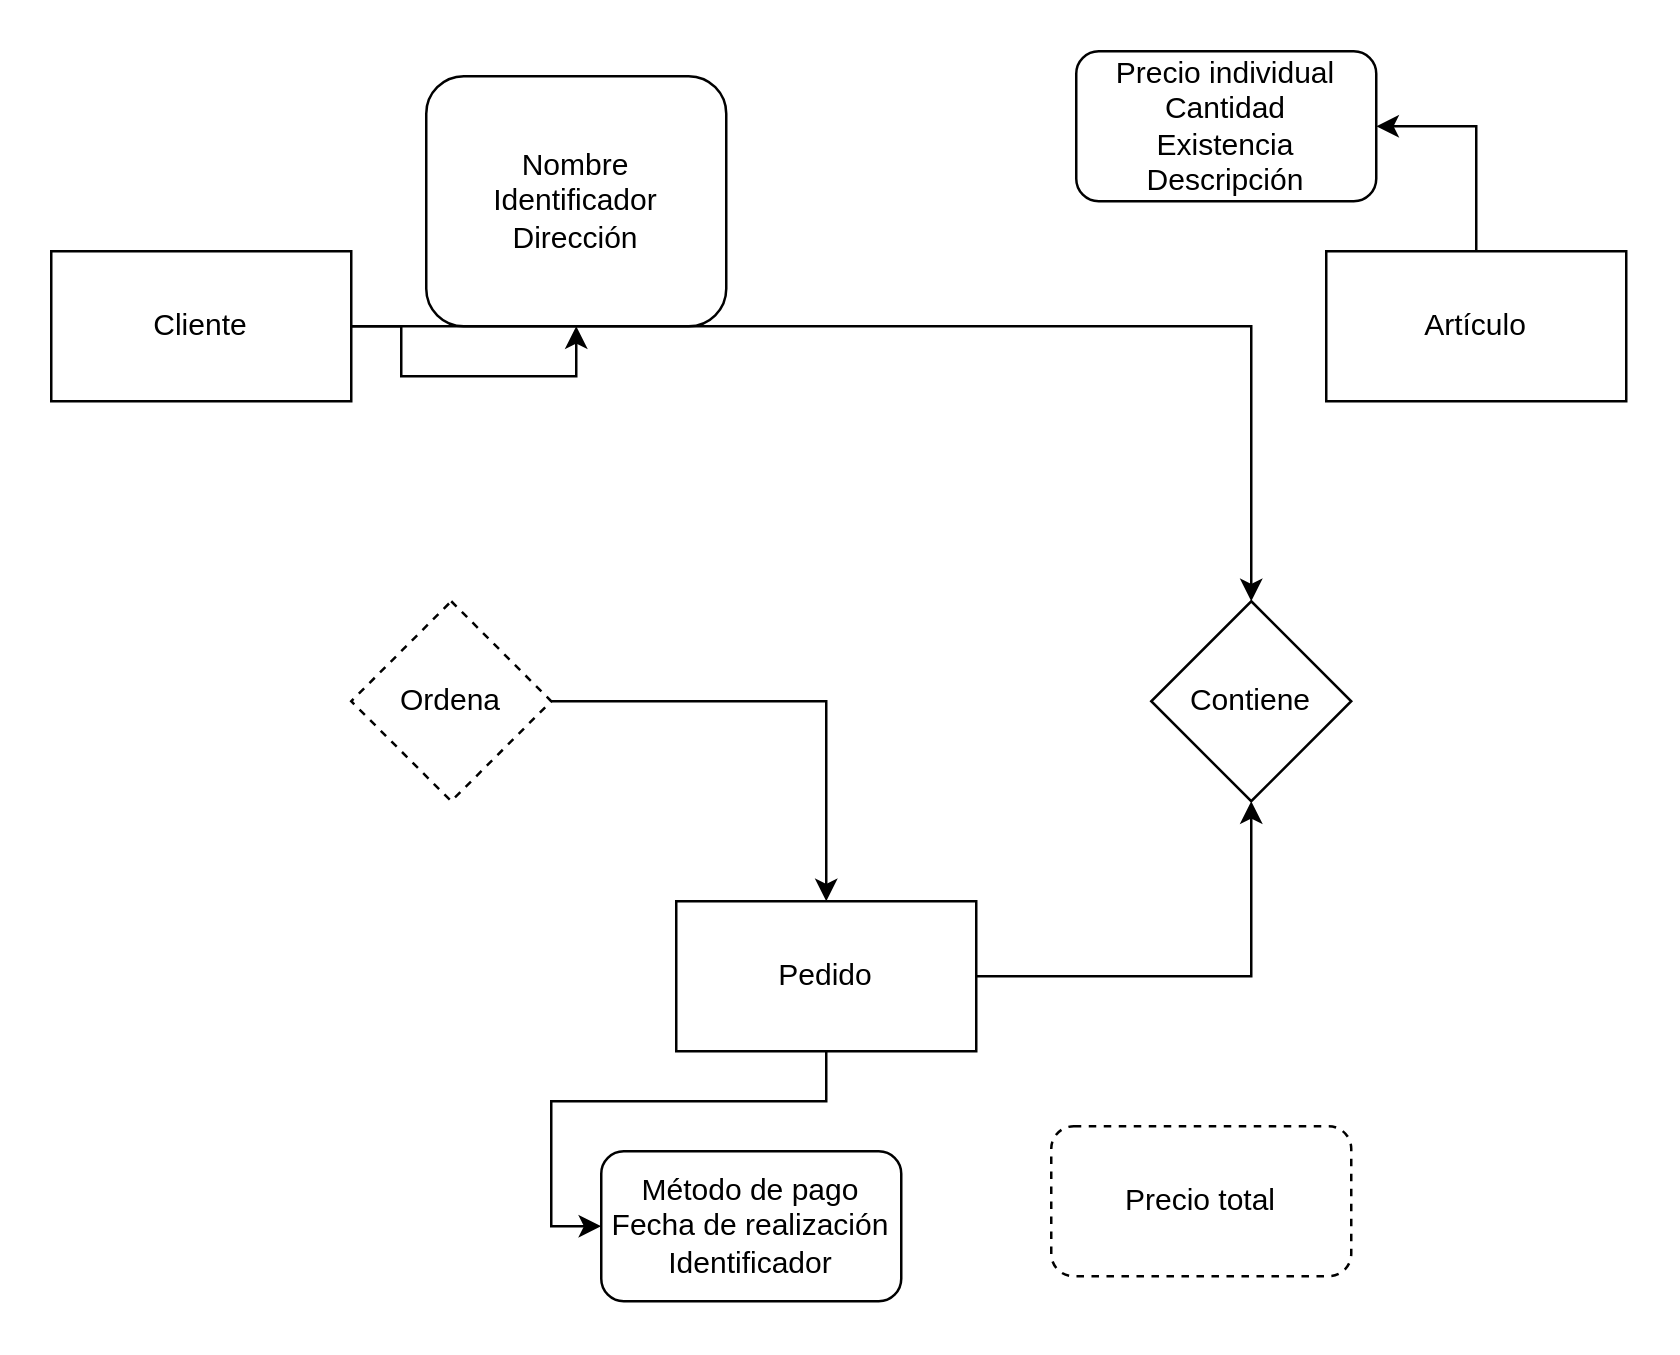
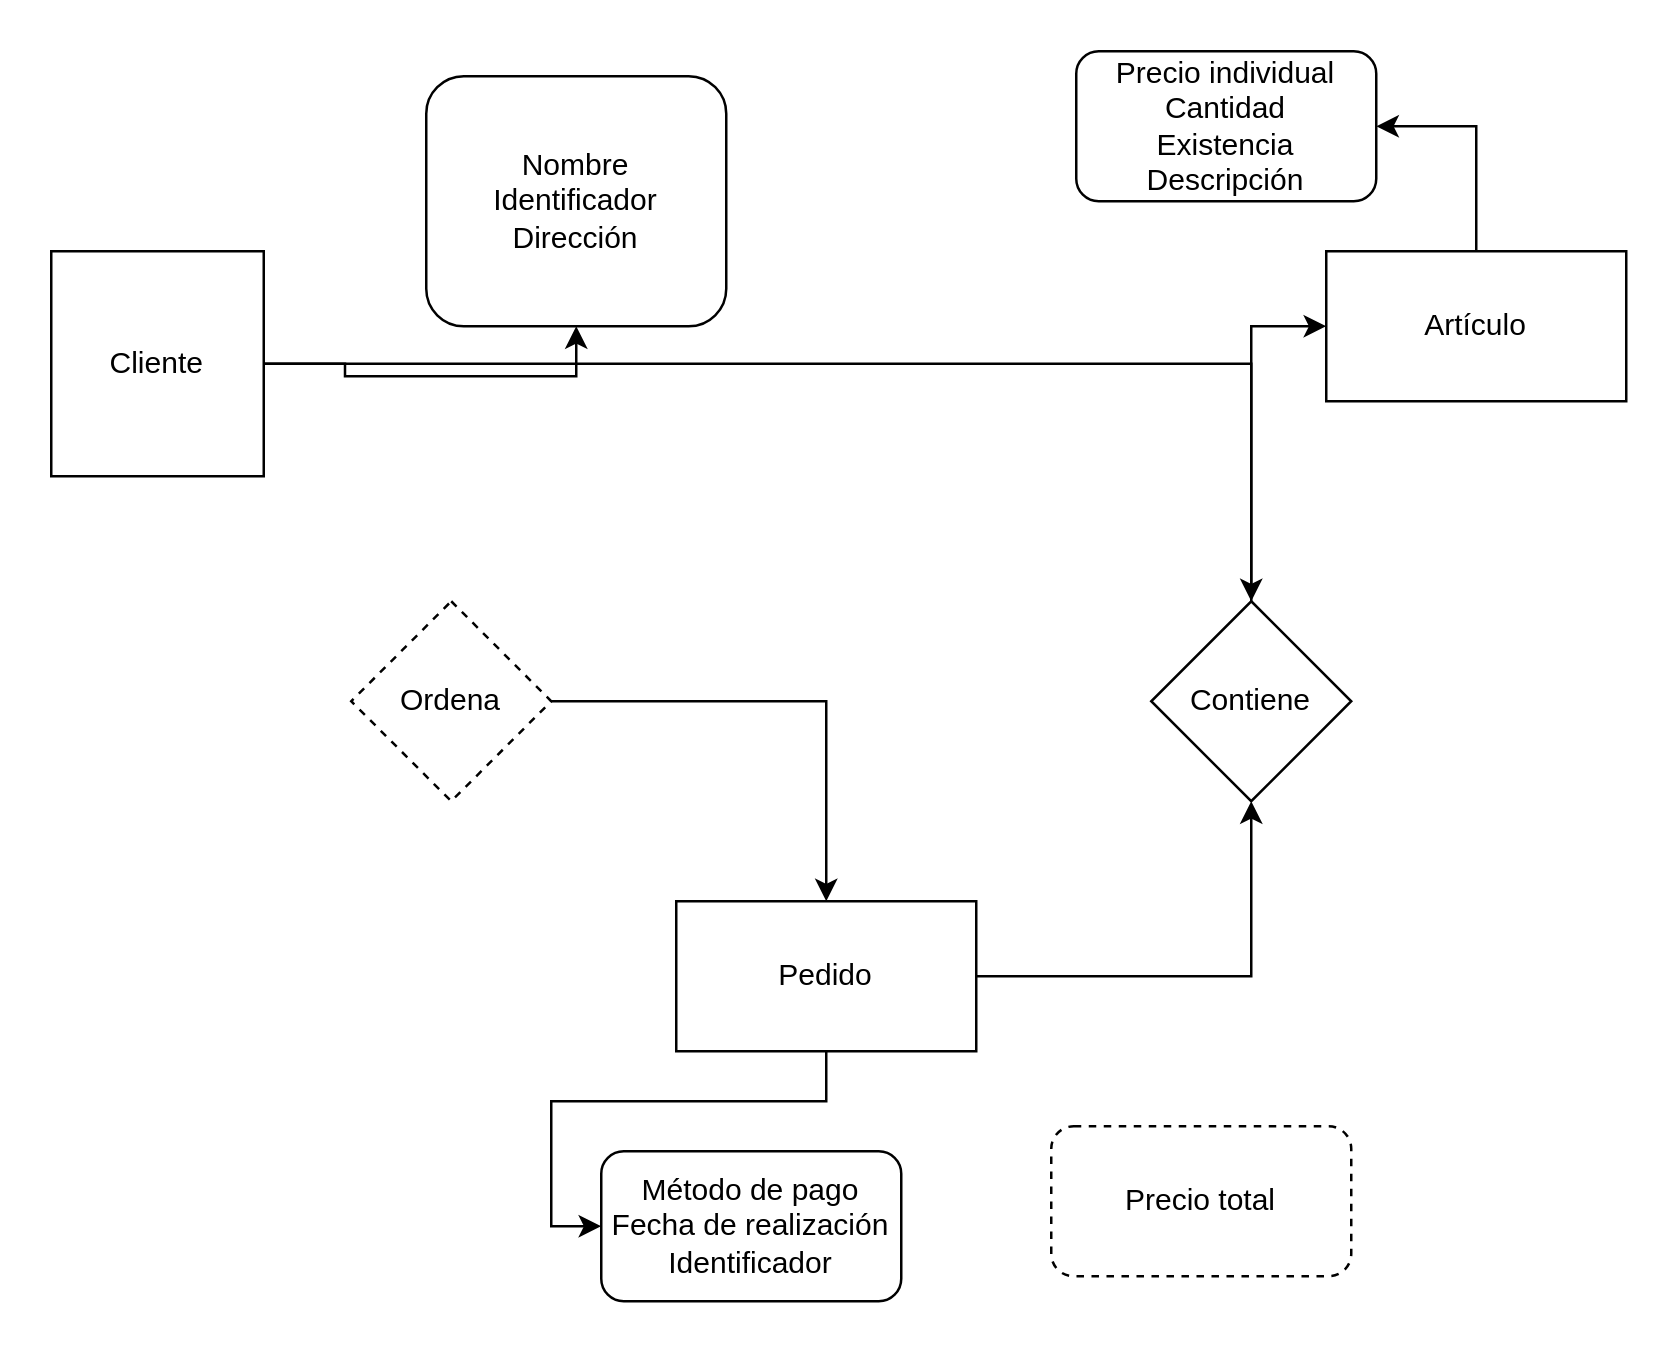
(201, 326) -> (158, 364)
none -> (1283, 326)
